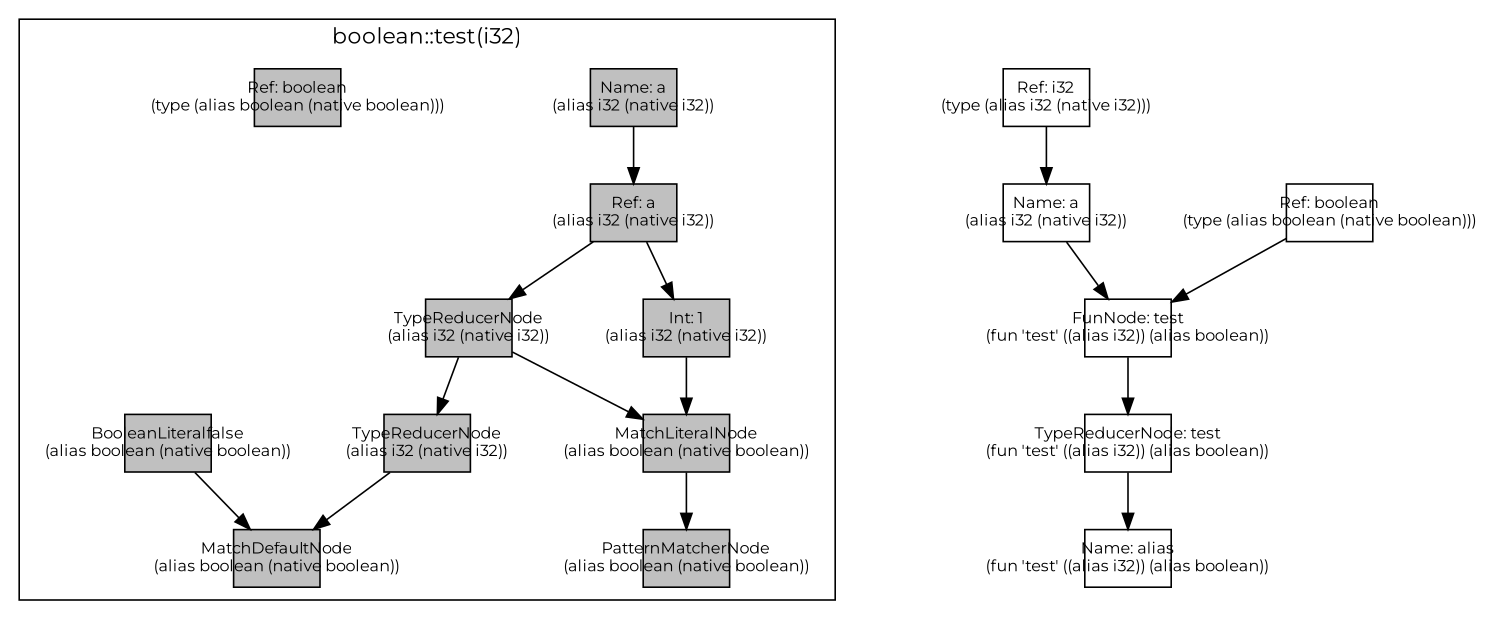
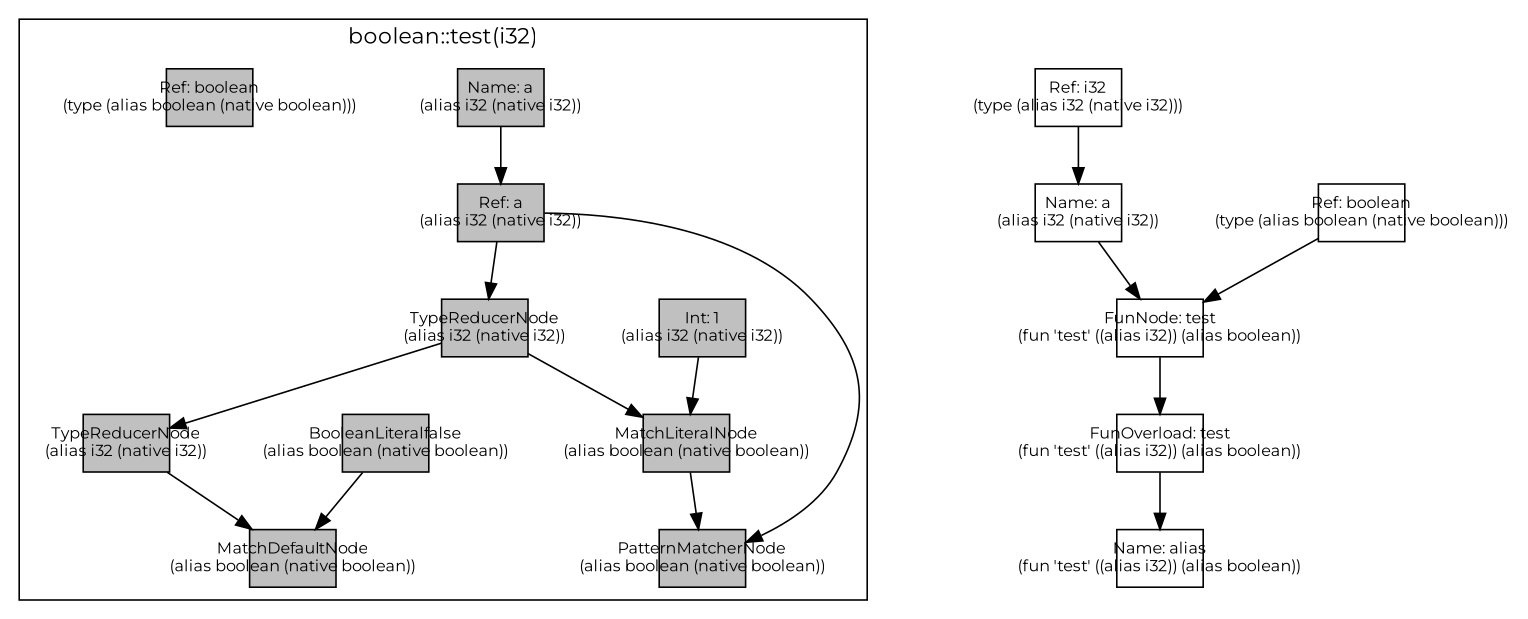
(657, 263) -> (812, 301)
(1128, 443) -> (1160, 443)
